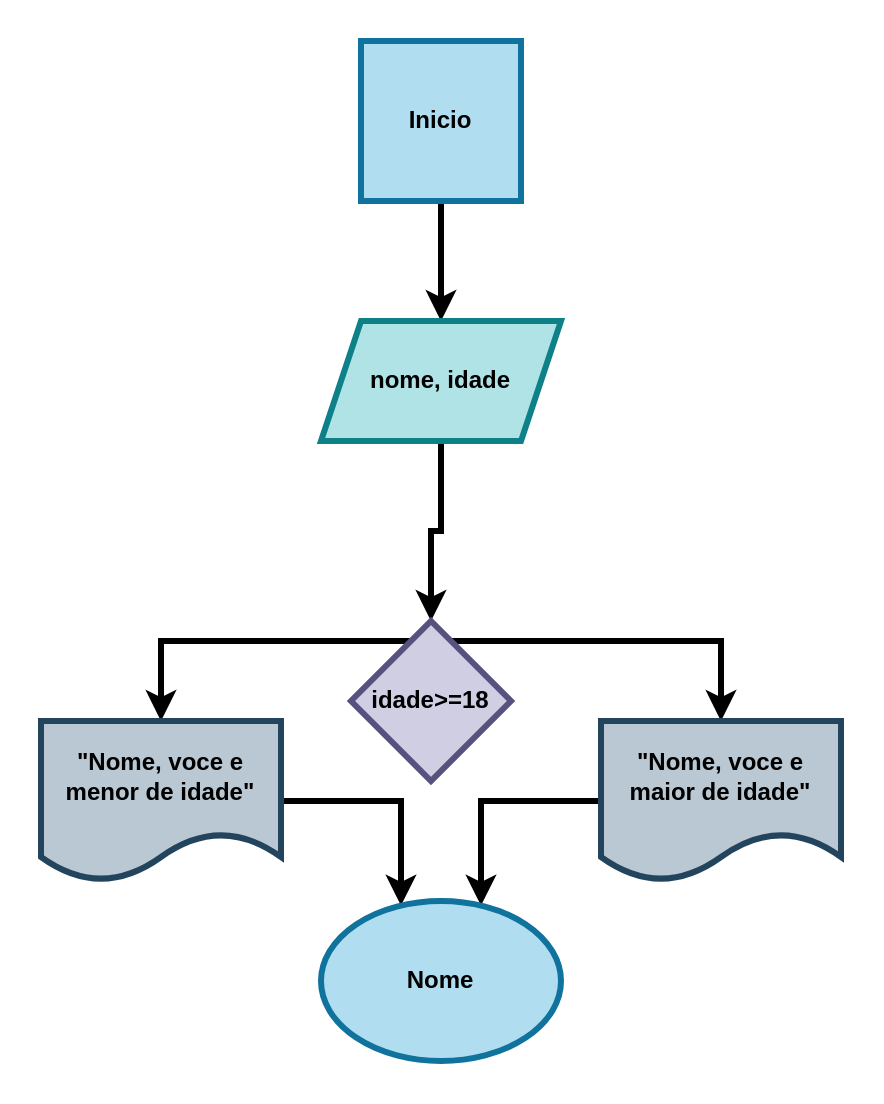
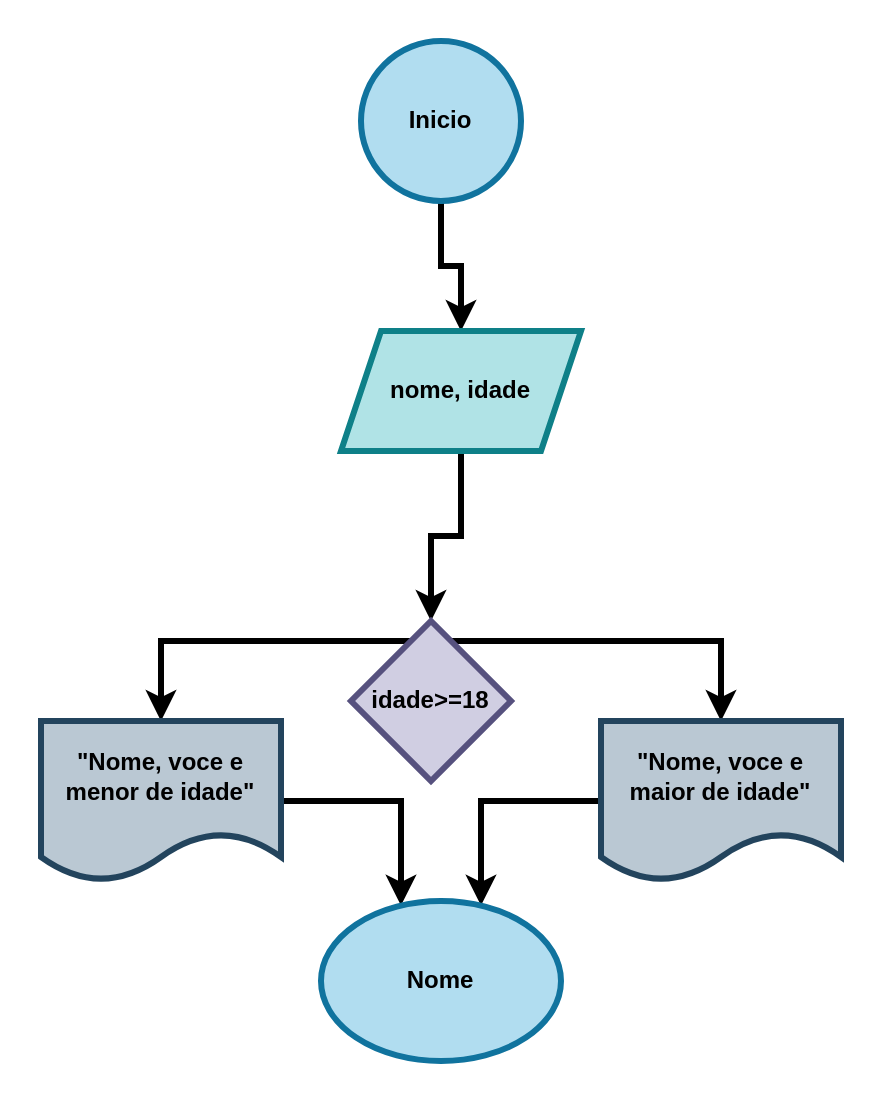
(441, 121) -> (441, 121)
(441, 381) -> (461, 391)
